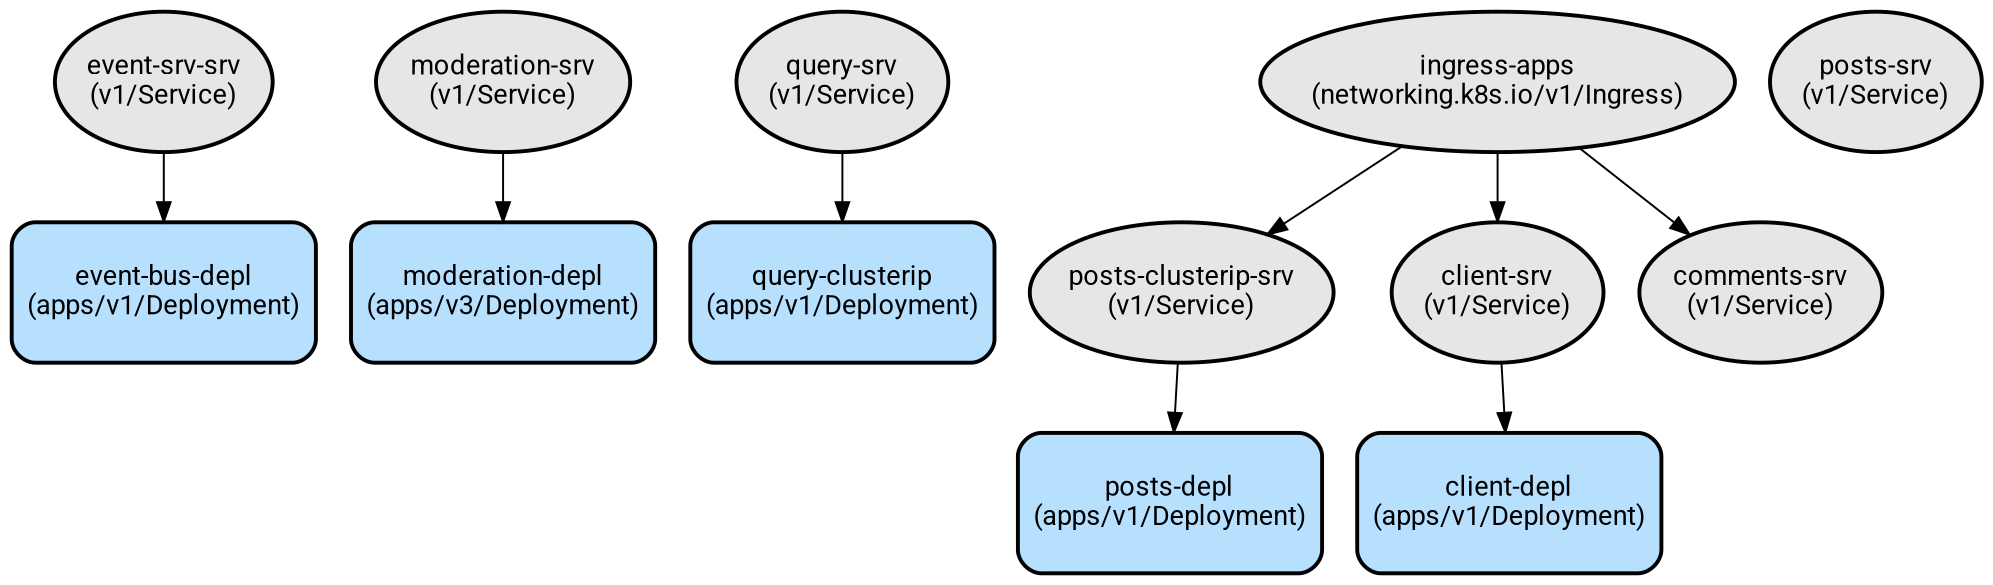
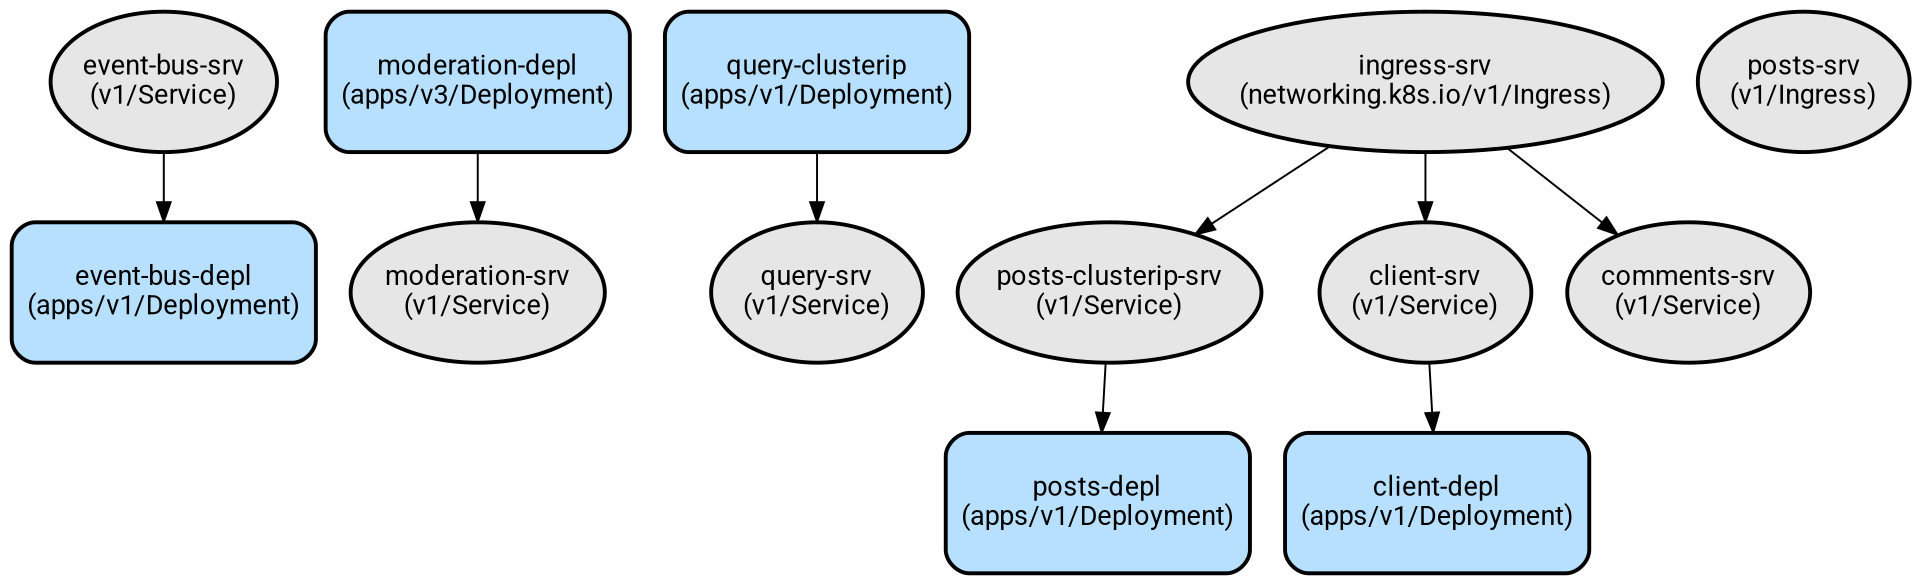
(164, 82) -> (164, 82)
(1498, 82) -> (1425, 82)
(1876, 82) -> (1804, 82)
(503, 177) -> (478, 177)
(842, 177) -> (817, 177)
